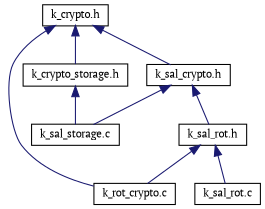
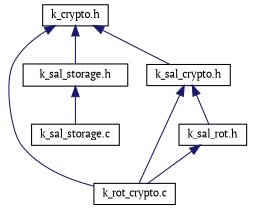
(75, 75) -> (75, 75)
(127, 107) -> (159, 139)
(228, 194) -> none
